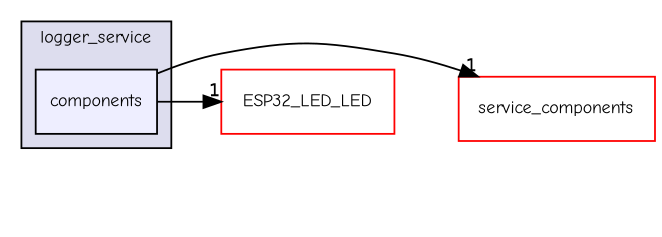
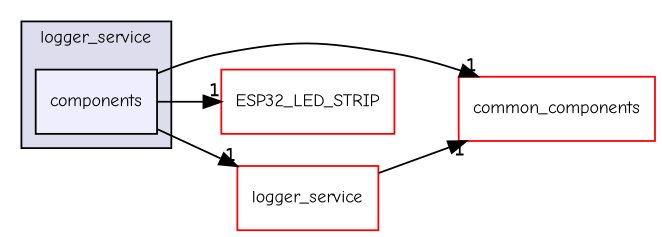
(308, 102) -> (308, 102)
(557, 109) -> (557, 109)
none -> (308, 198)
